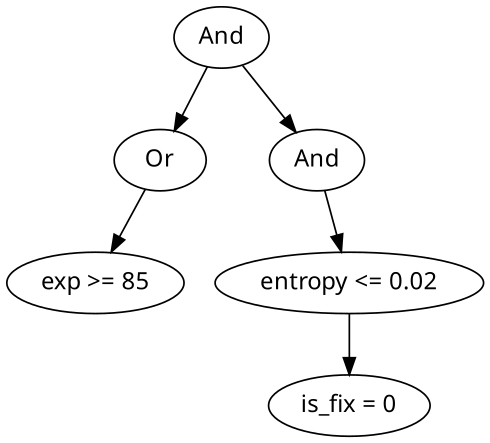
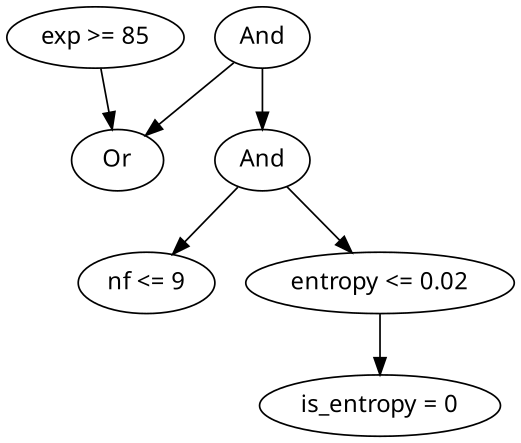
(132, 213) -> (105, 90)
none -> (147, 283)
(349, 406) -> (380, 406)
